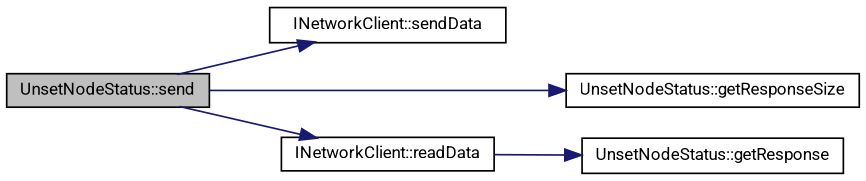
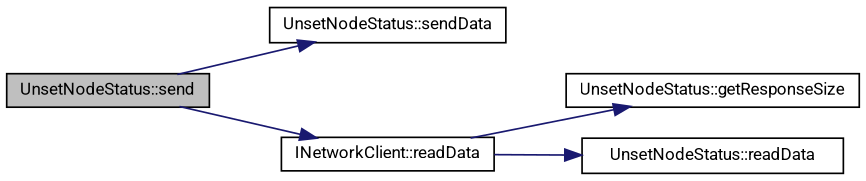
(388, 25) -> (388, 25)
(379, 90) -> (542, 124)
(713, 156) -> (713, 156)
